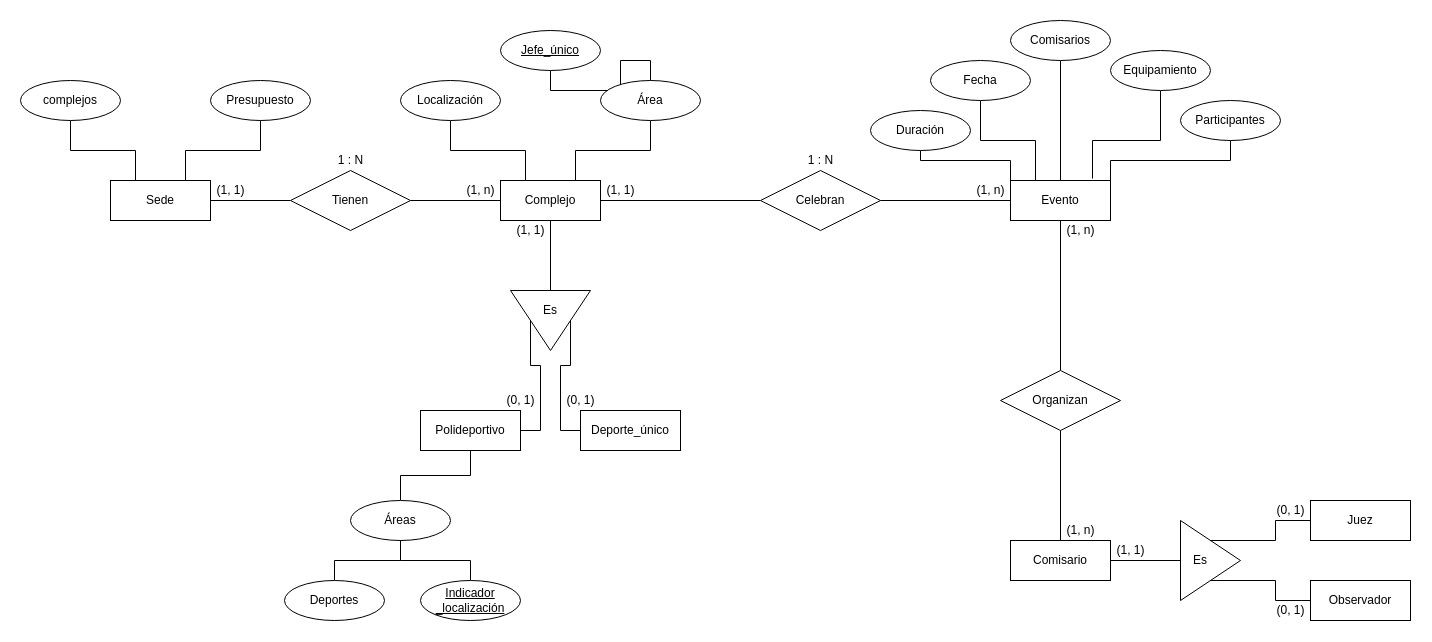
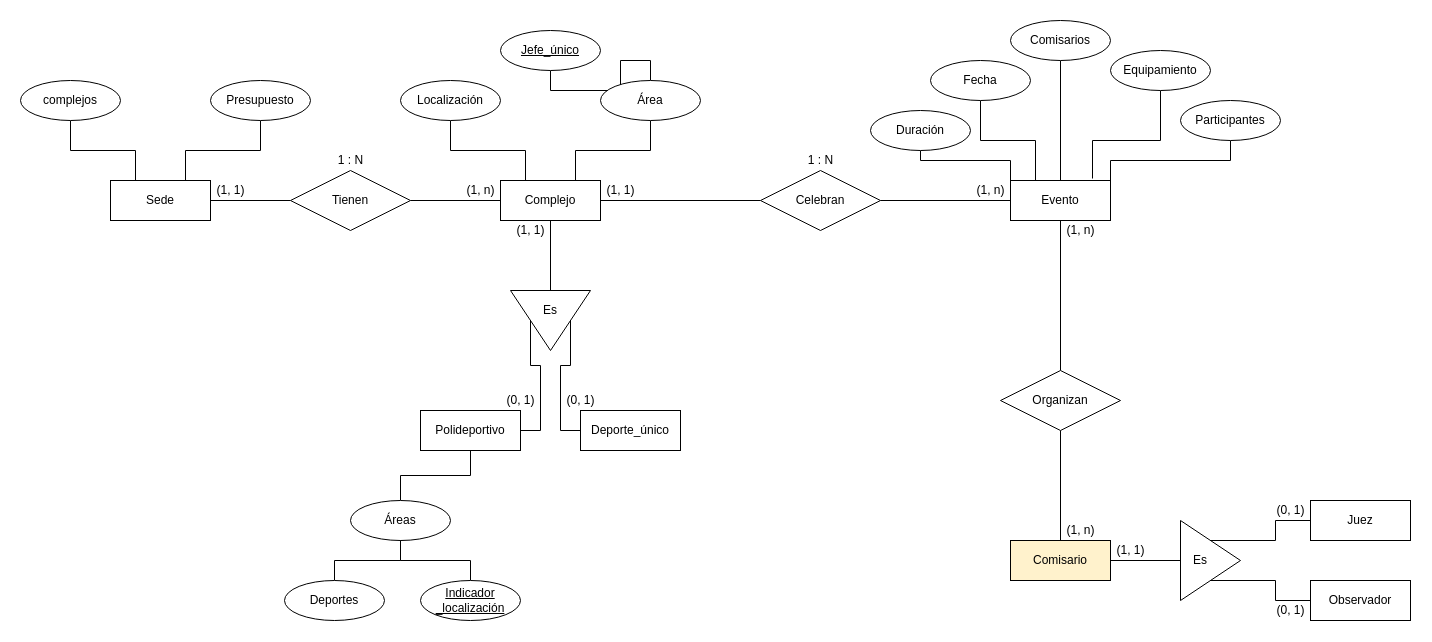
(1061, 561) -> (1061, 561)
